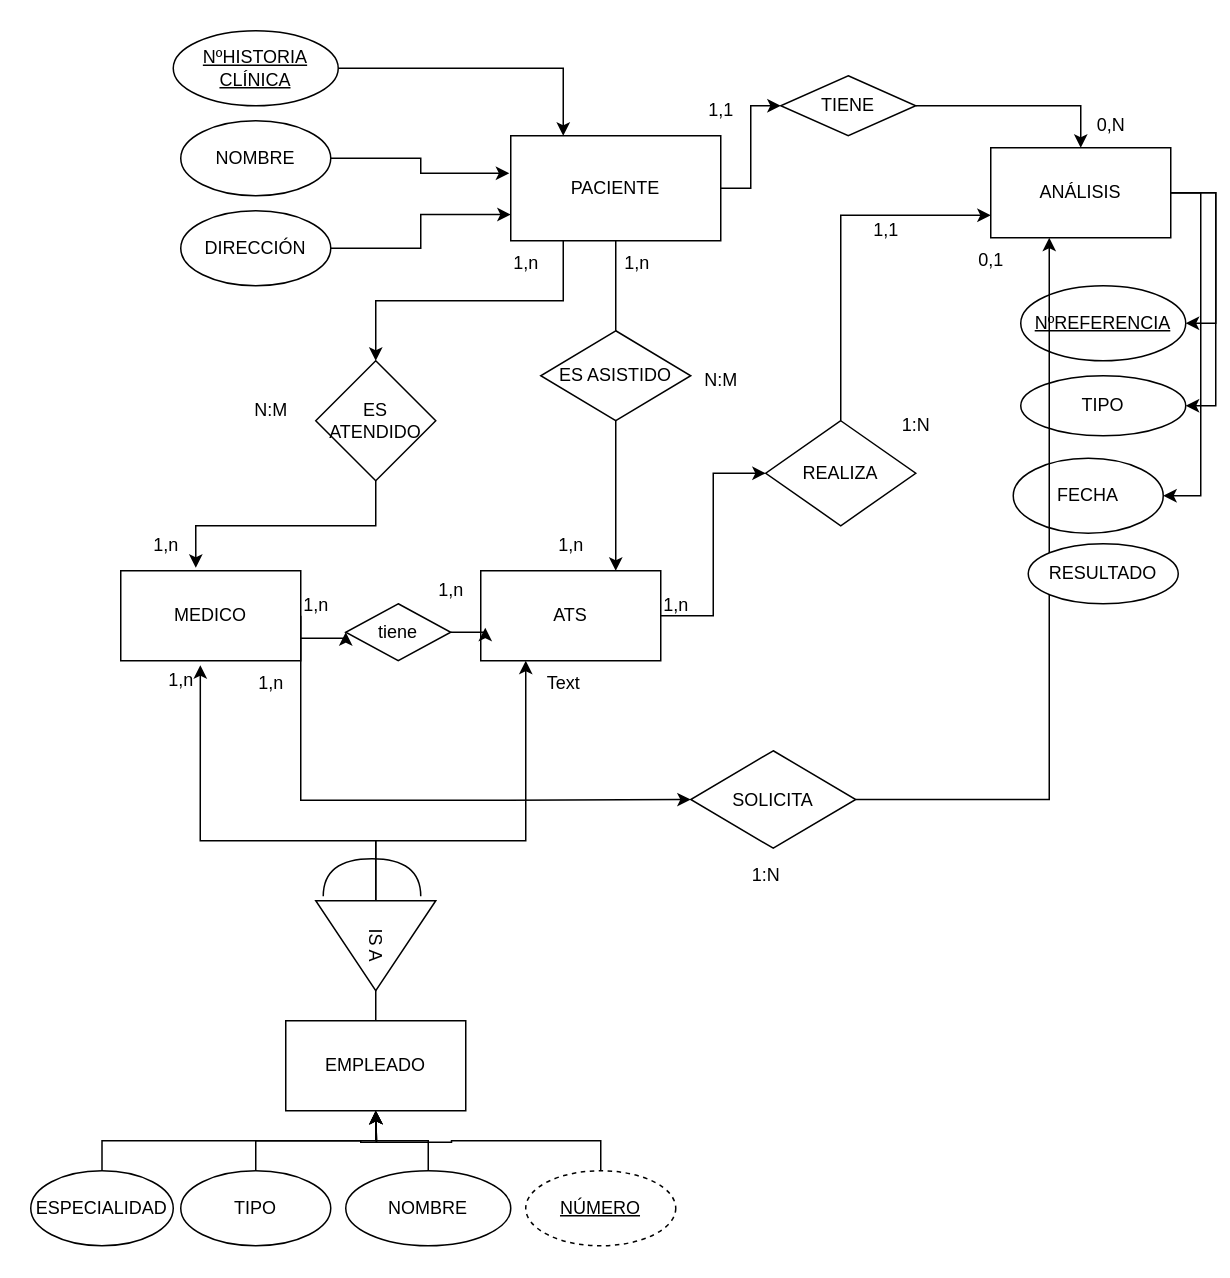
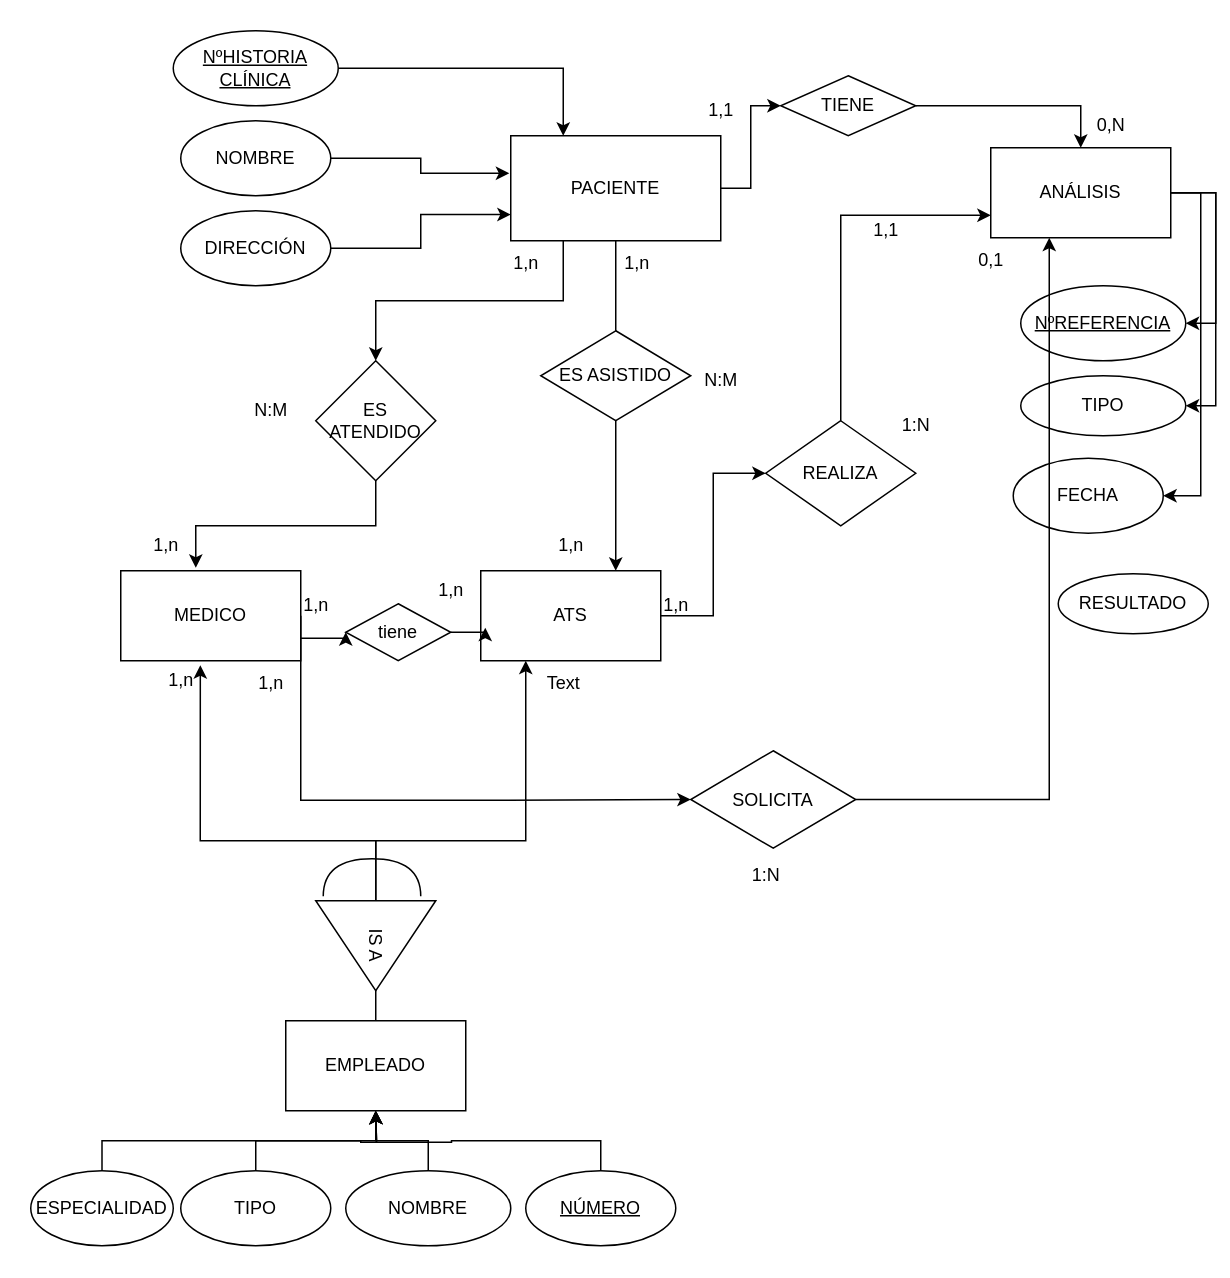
(1103, 574) -> (1133, 604)
(601, 1208) -> (601, 1208)
